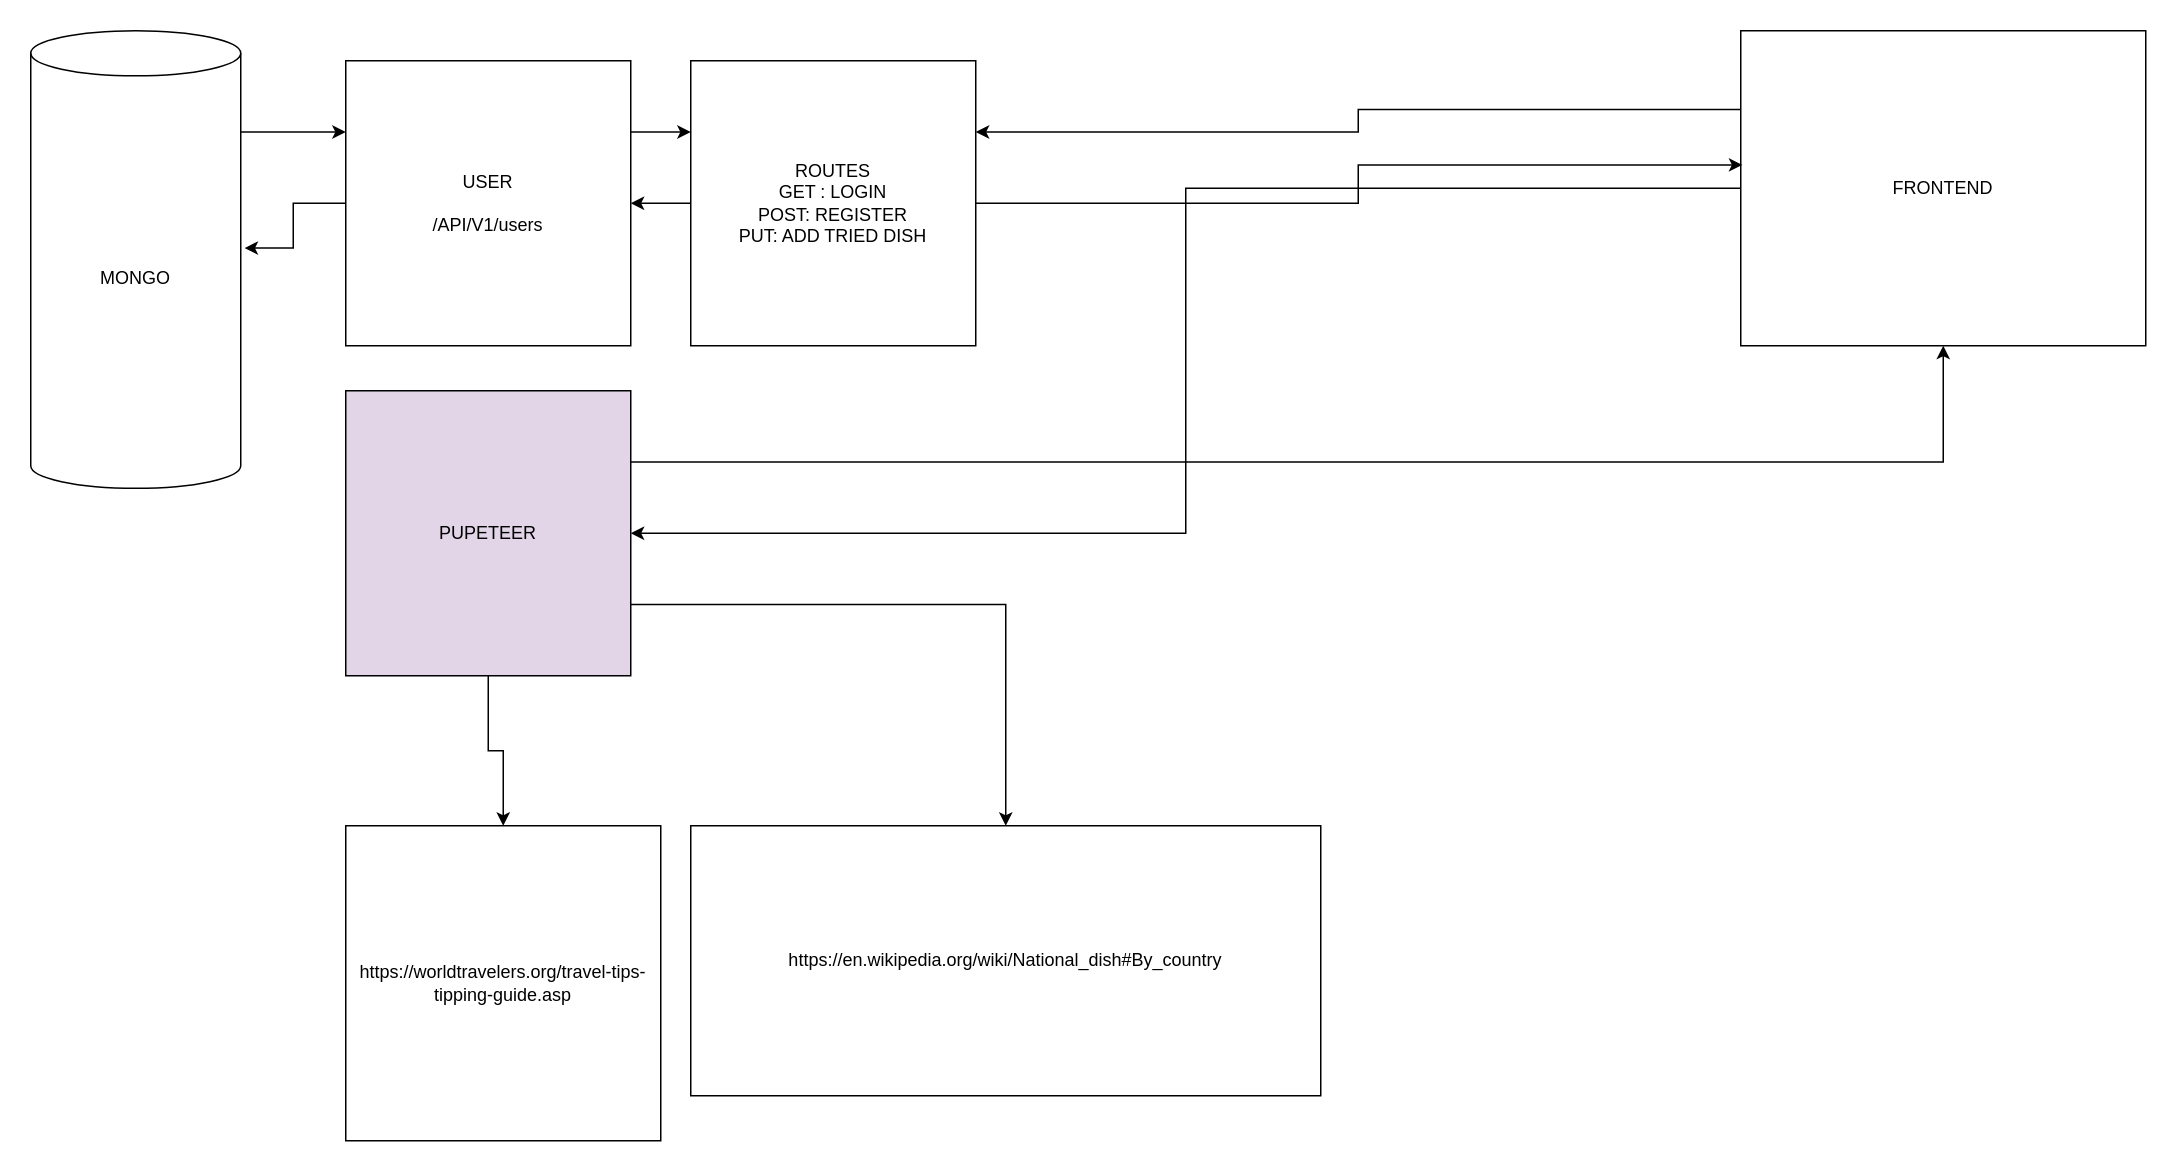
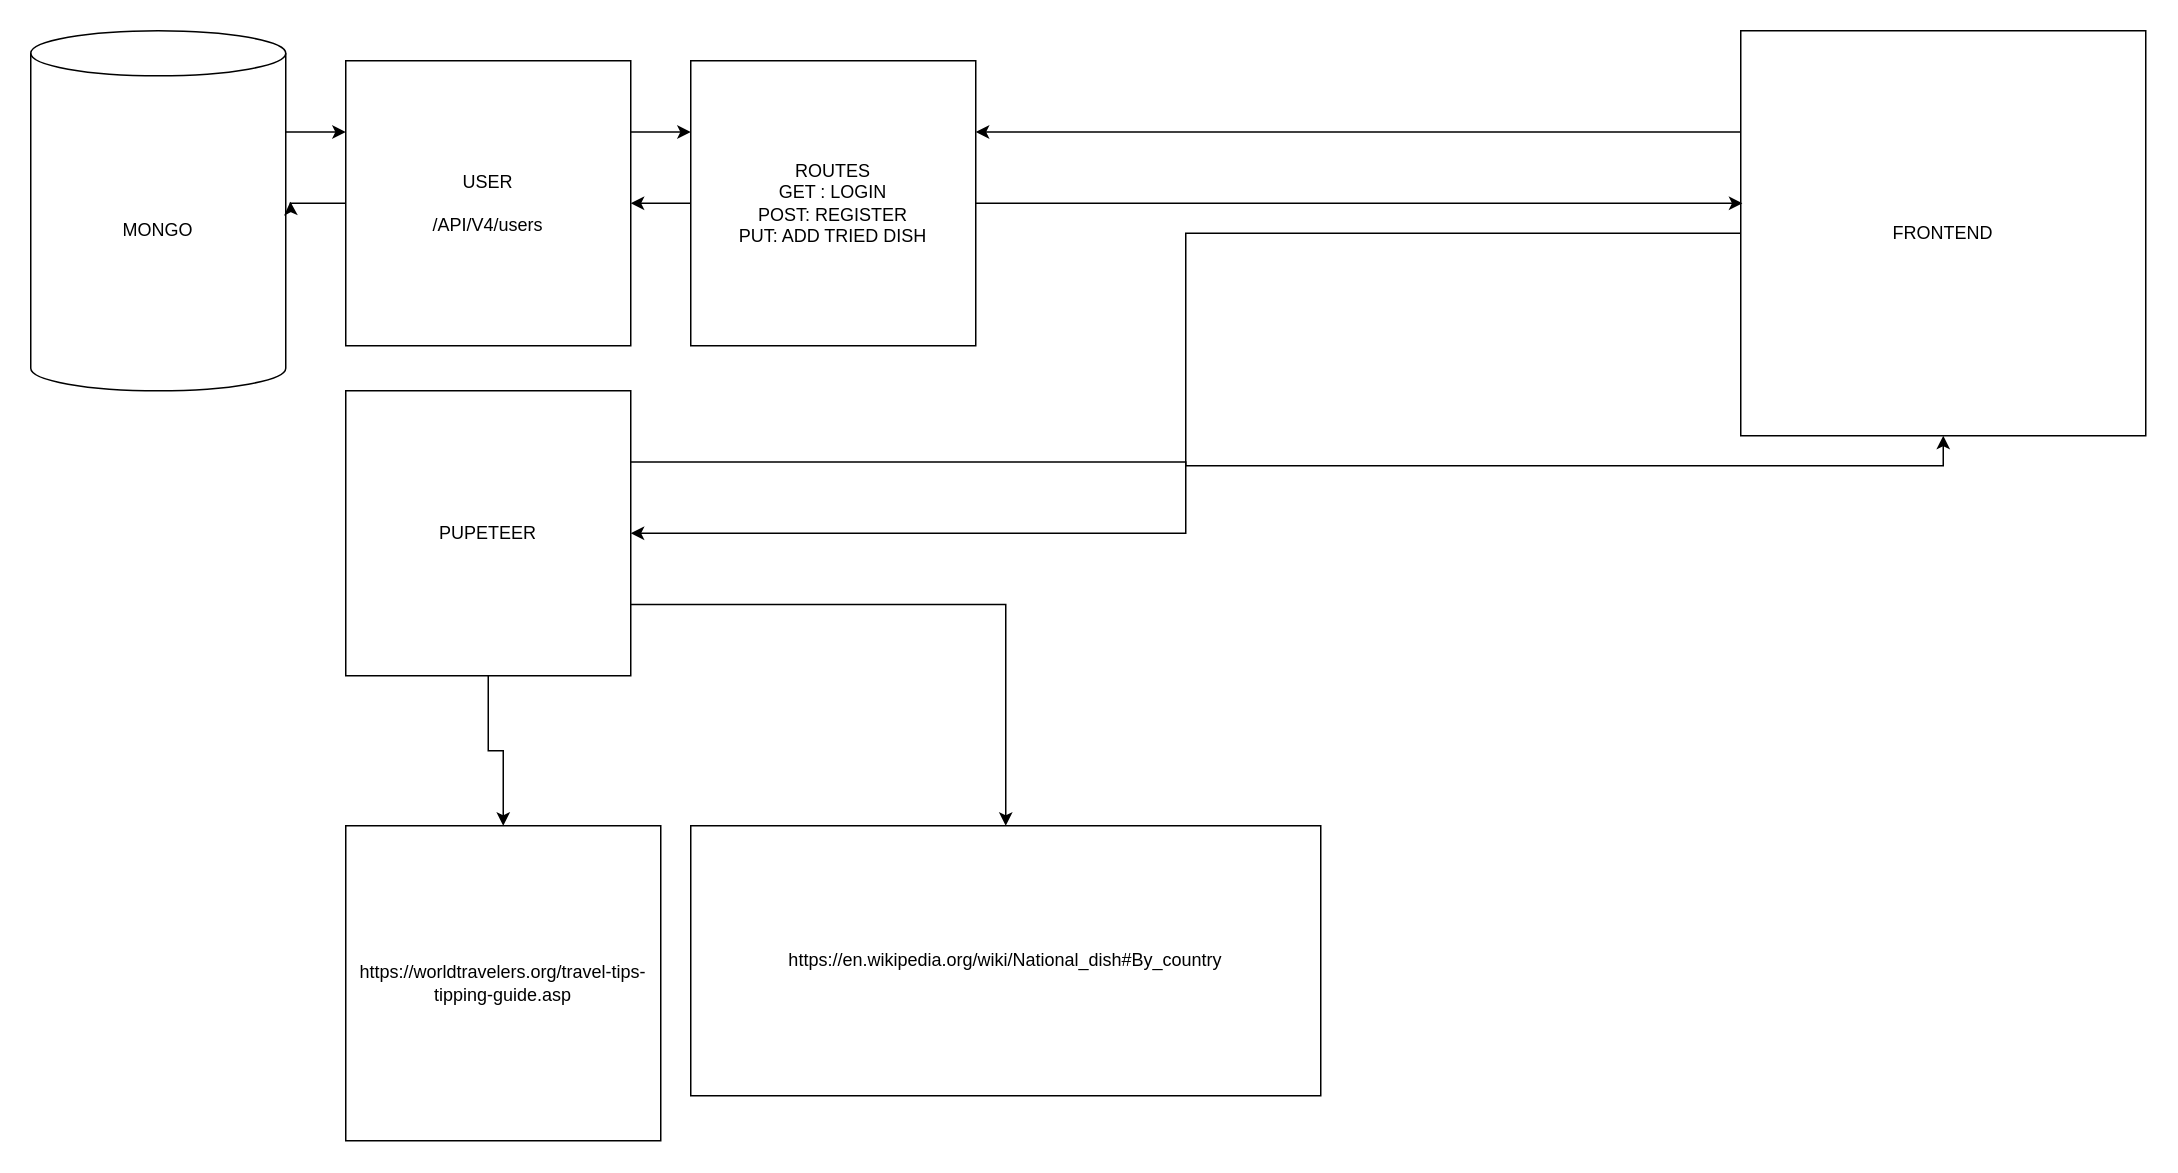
(1943, 188) -> (1943, 233)
(488, 203) -> (488, 203)
(136, 260) -> (158, 211)
(488, 533) -> (488, 533)
